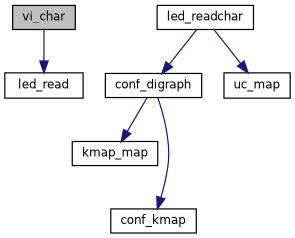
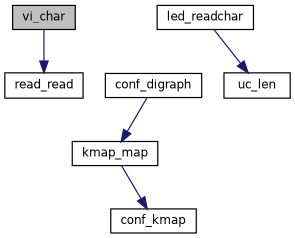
(183, 47) -> none
(44, 85) -> (44, 85)
(257, 85) -> (257, 85)
(168, 147) -> (131, 182)
